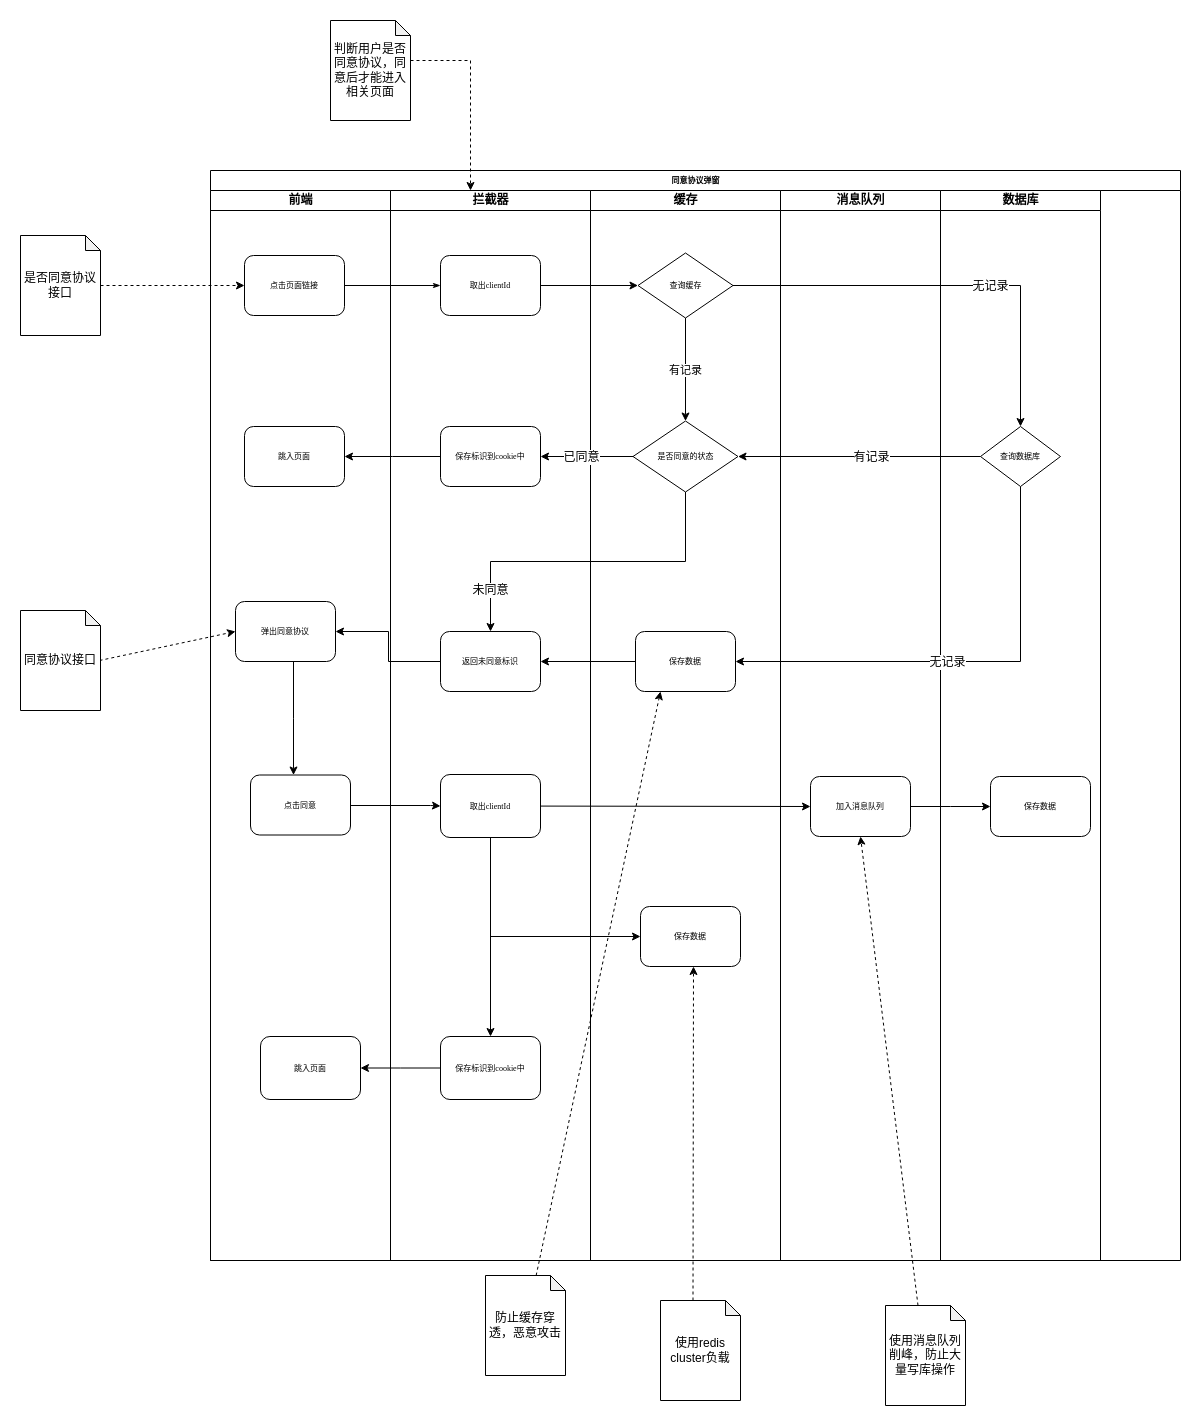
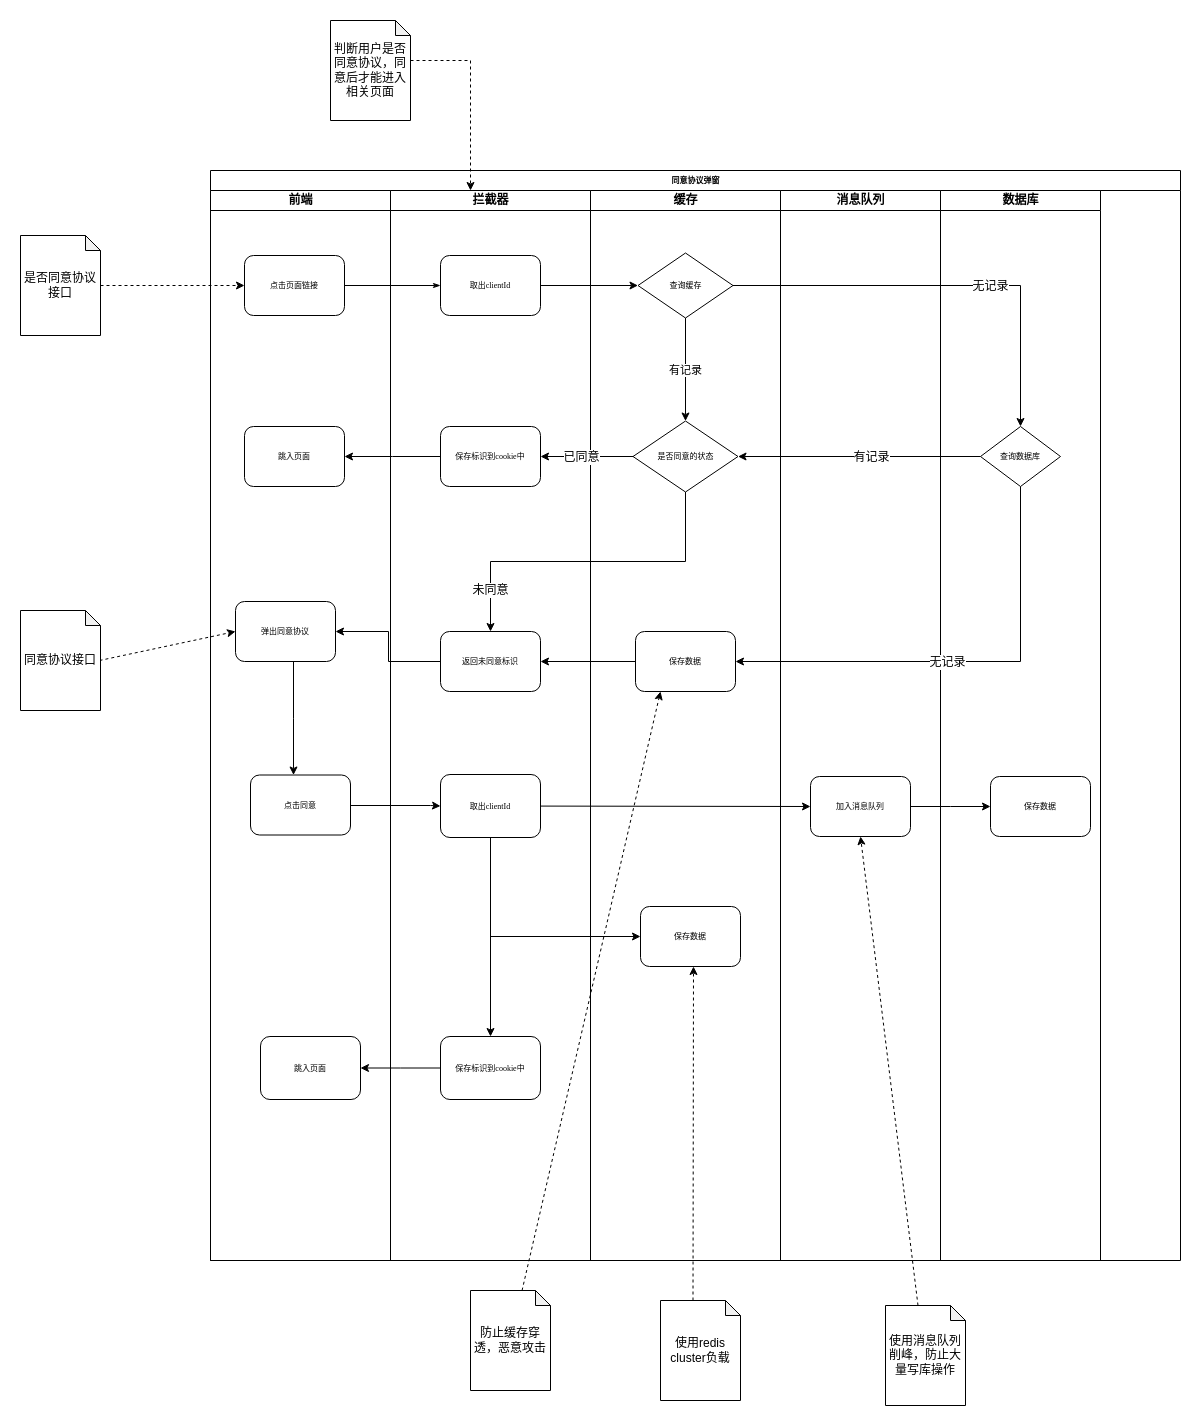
(526, 1326) -> (511, 1341)
